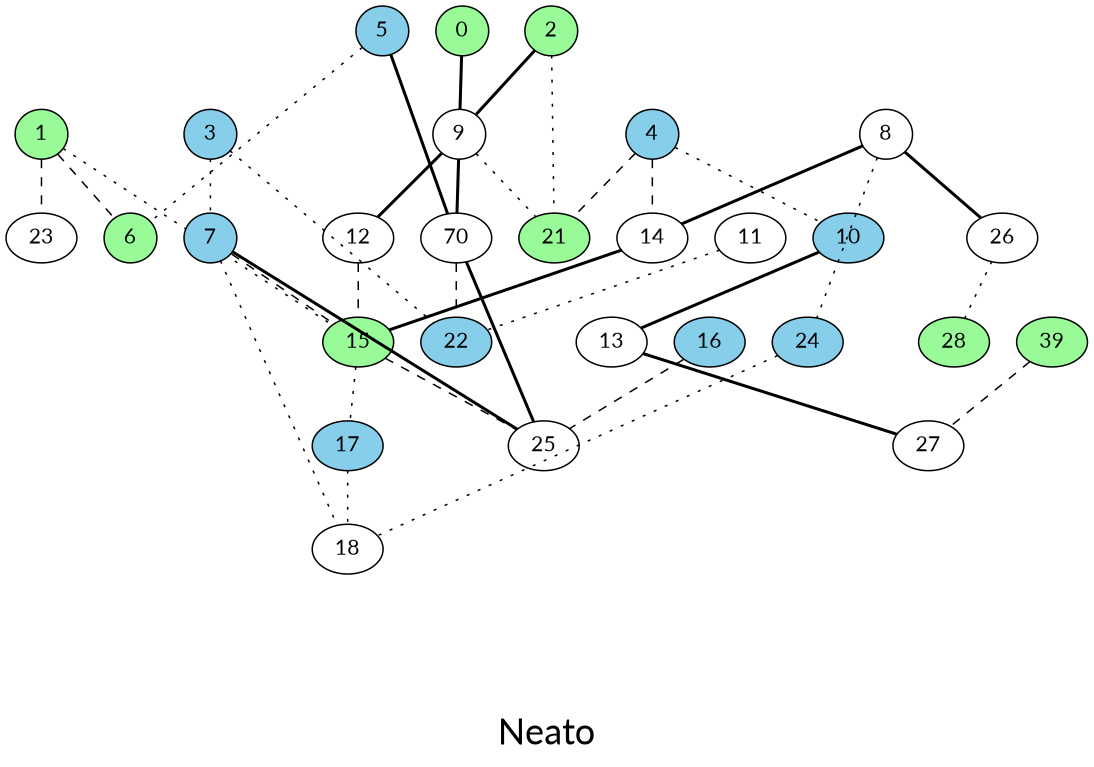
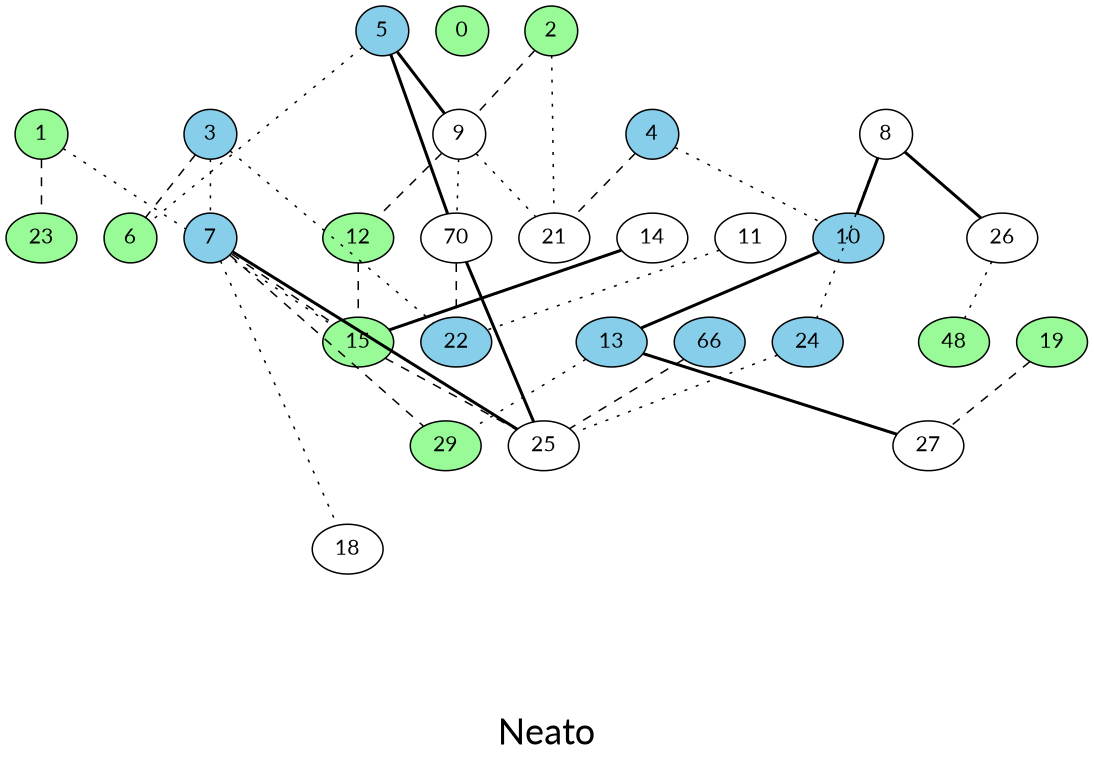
(506, 82) -> (506, 82)
(461, 83) -> (421, 83)
(410, 185) -> (410, 185)
(772, 185) -> (867, 186)
(86, 186) -> (170, 186)
(458, 186) -> (458, 186)
(652, 186) -> none
(41, 238) -> (41, 238)
(358, 238) -> (358, 238)
(554, 238) -> (554, 238)
(612, 342) -> (612, 342)
(710, 342) -> (710, 342)
(954, 342) -> (954, 342)
(1052, 342) -> (1052, 342)
(348, 446) -> none
none -> (446, 446)
(577, 446) -> (676, 394)
